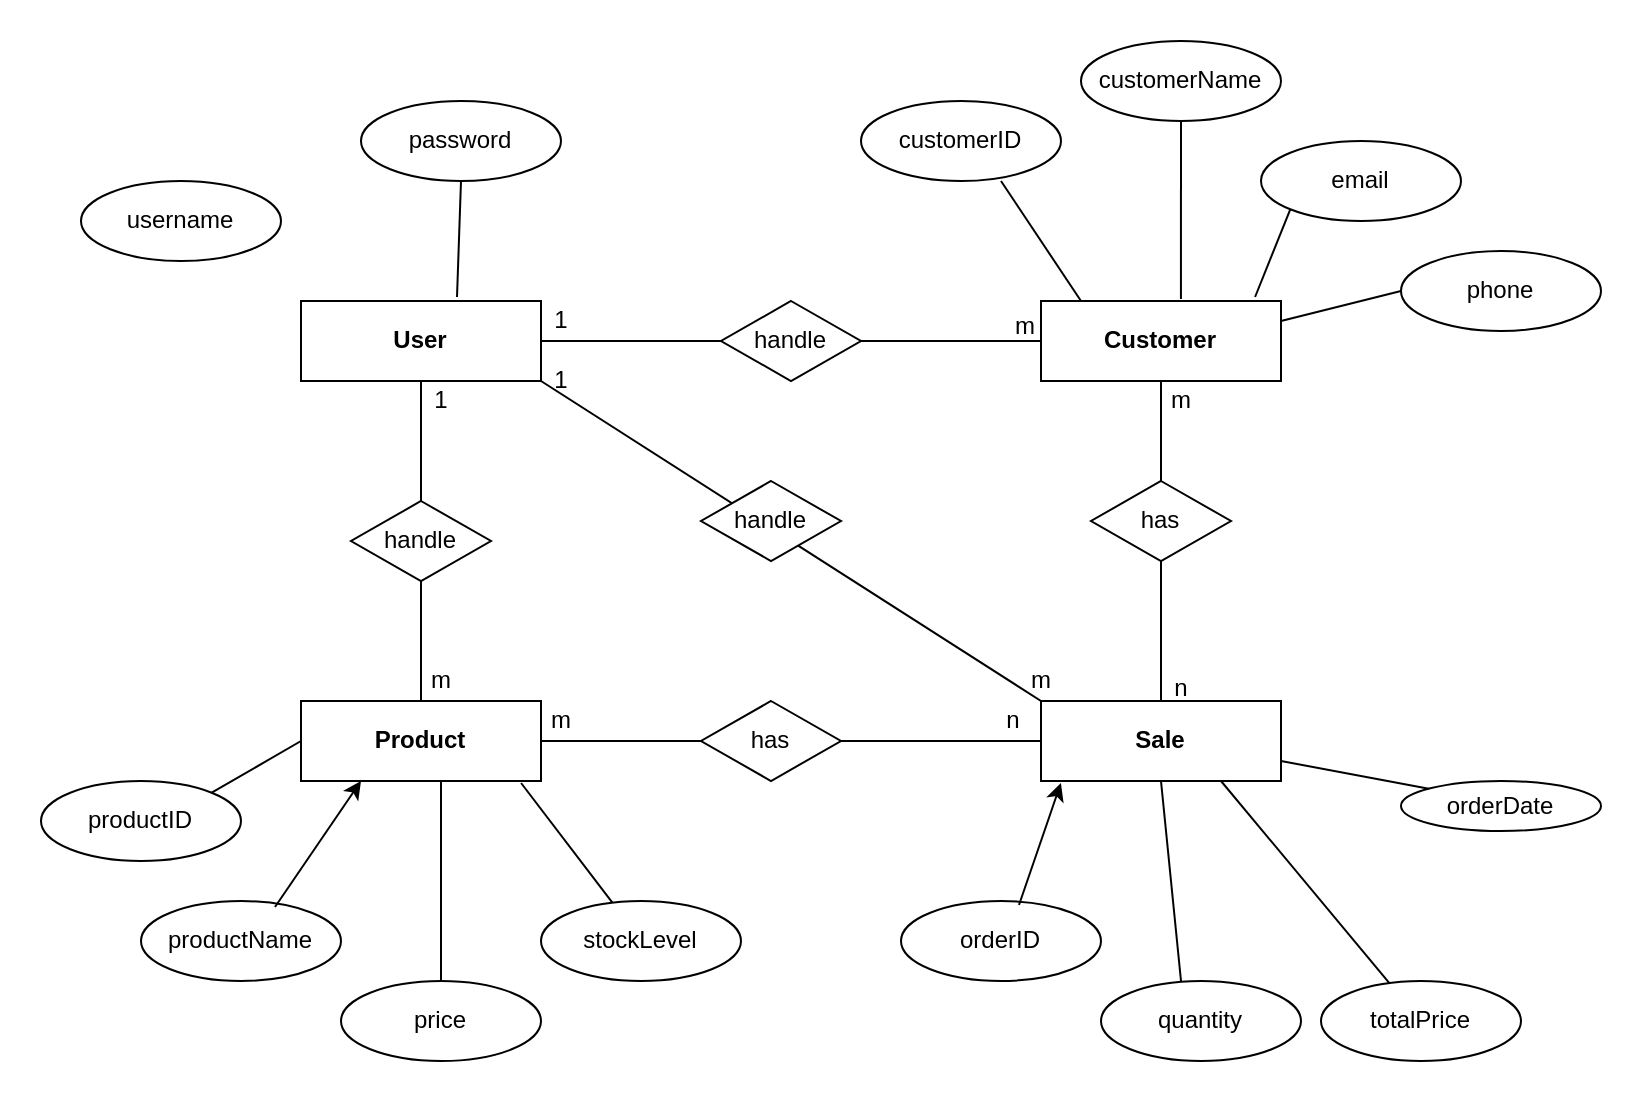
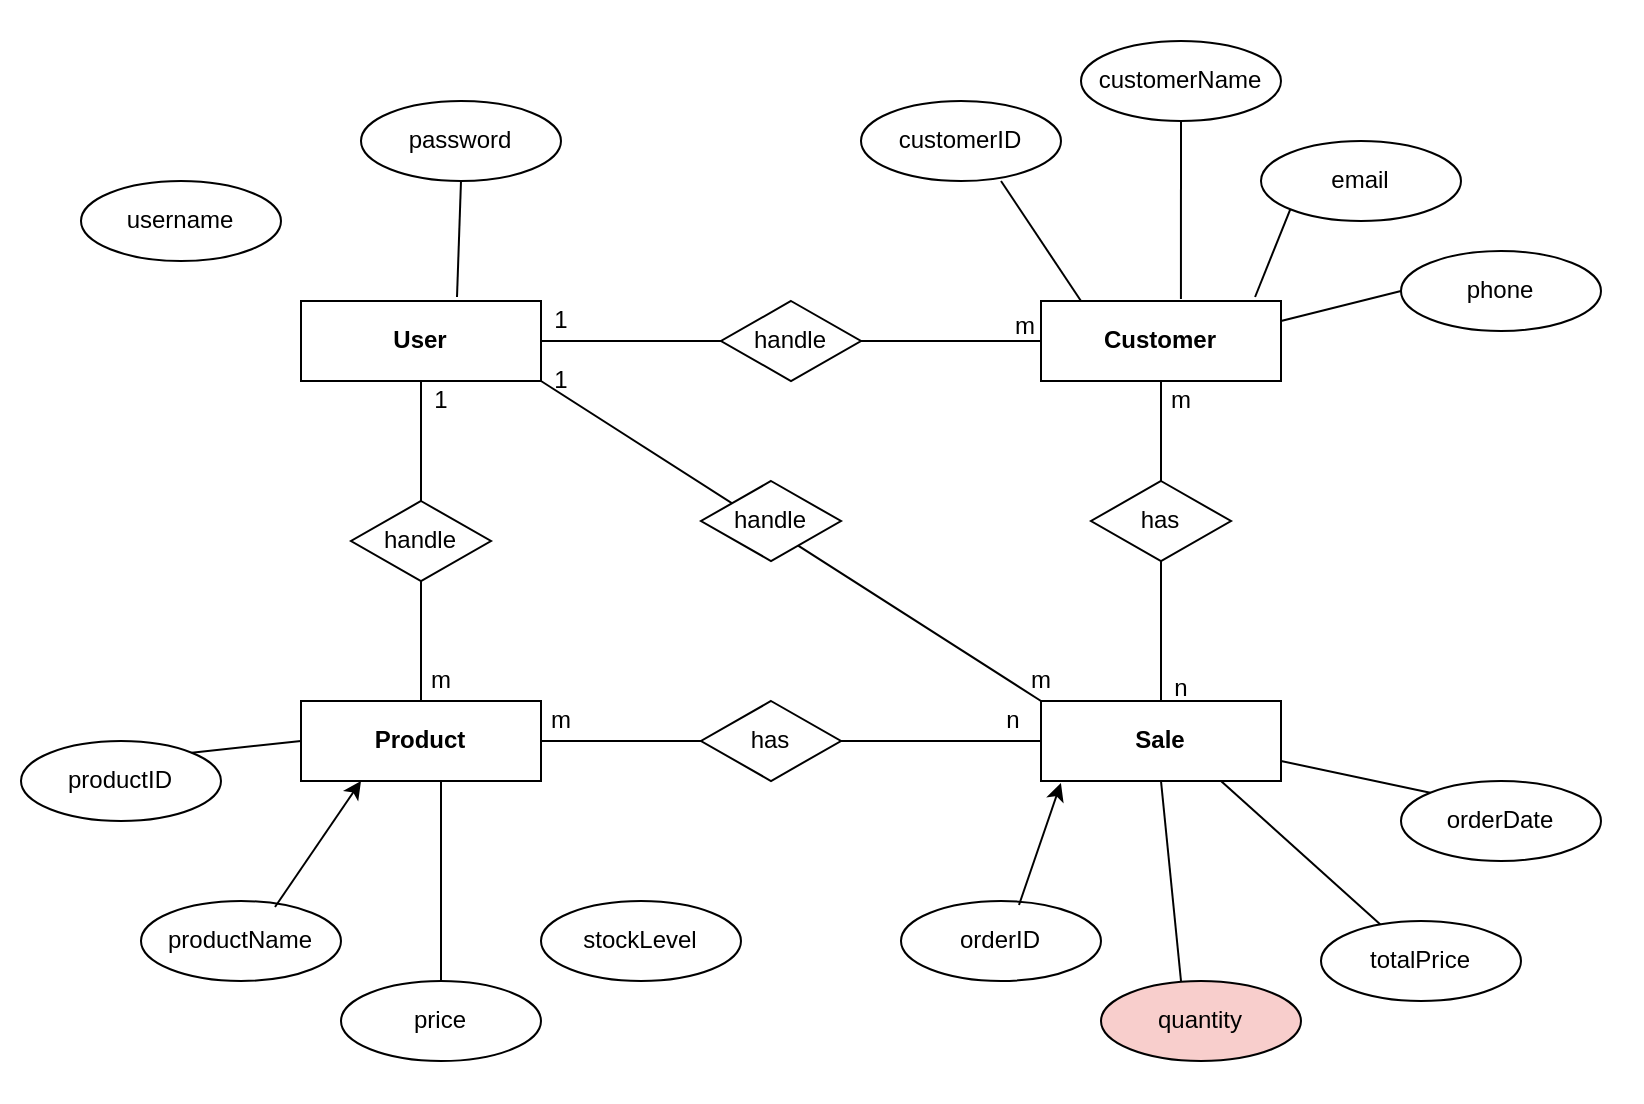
(1501, 806) -> (1501, 821)
(141, 821) -> (121, 781)
(567, 843) -> none
(1201, 1021) -> (1201, 1021)
(1421, 1021) -> (1421, 961)
